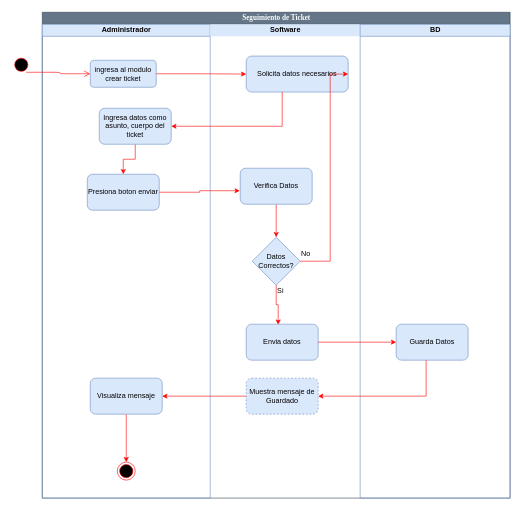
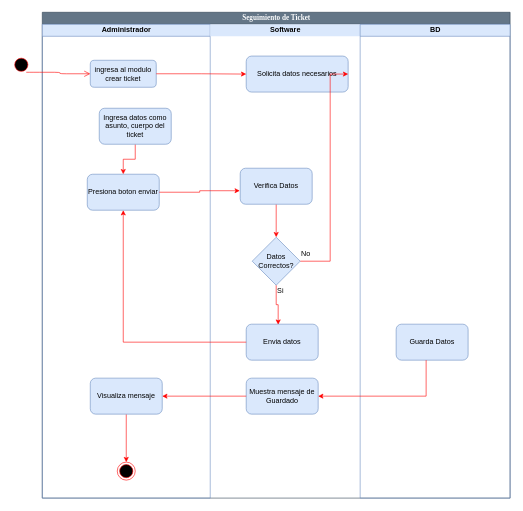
(176, 126) -> none
(390, 342) -> (123, 342)
(282, 396) -> (282, 396)
